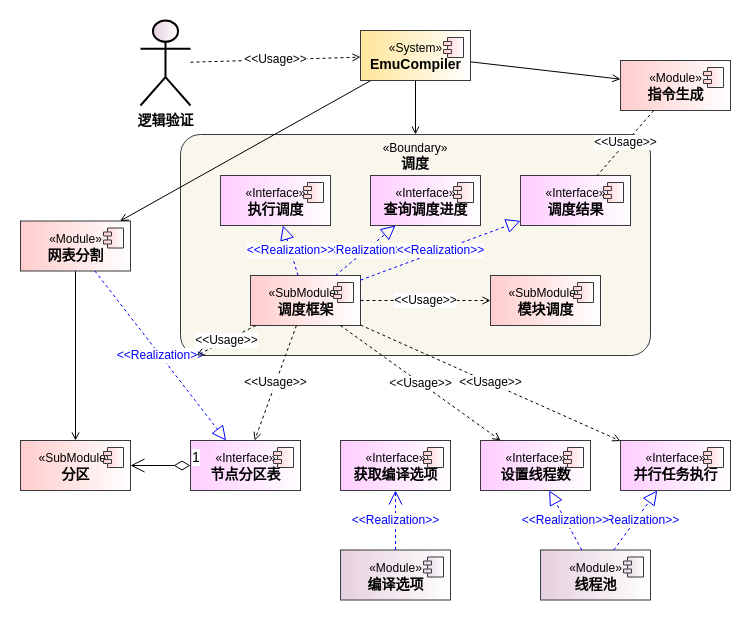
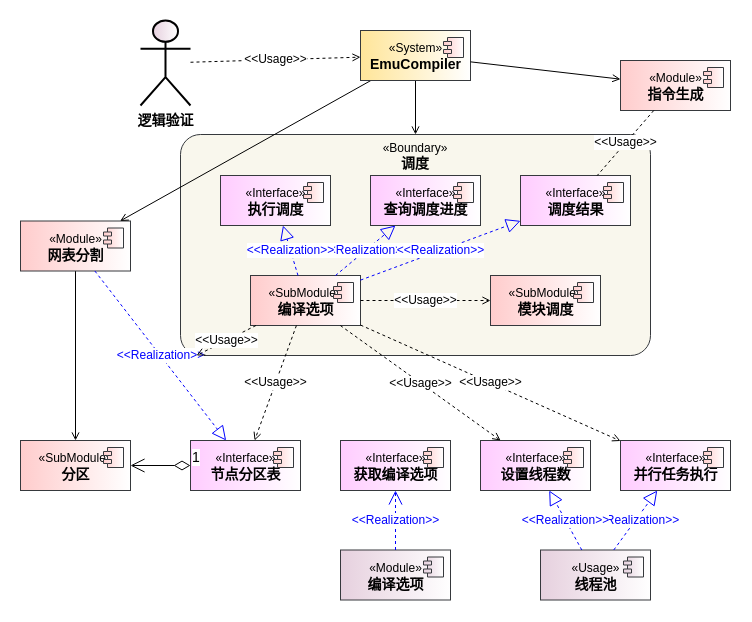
(306, 301) -> (306, 301)
(596, 576) -> (596, 576)
